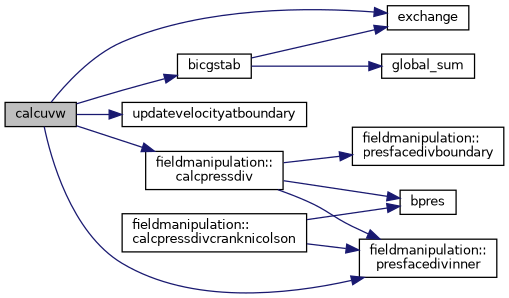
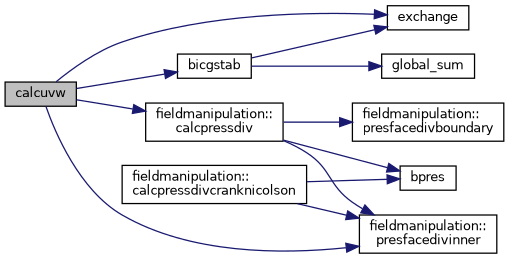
(214, 114) -> none
